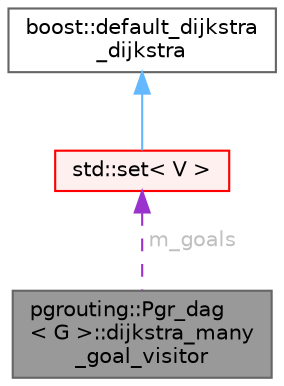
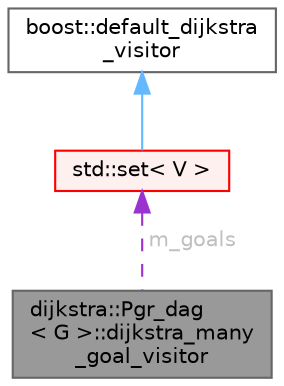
(142, 40) -> (142, 40)
(142, 334) -> (142, 334)
